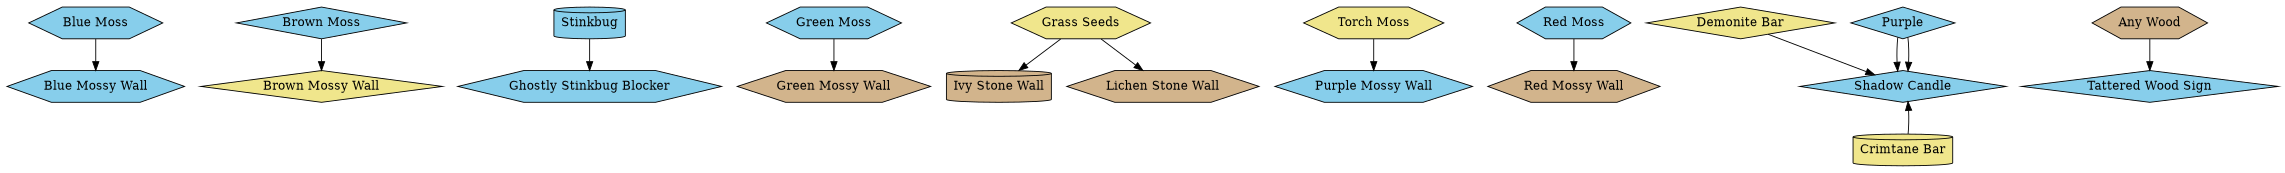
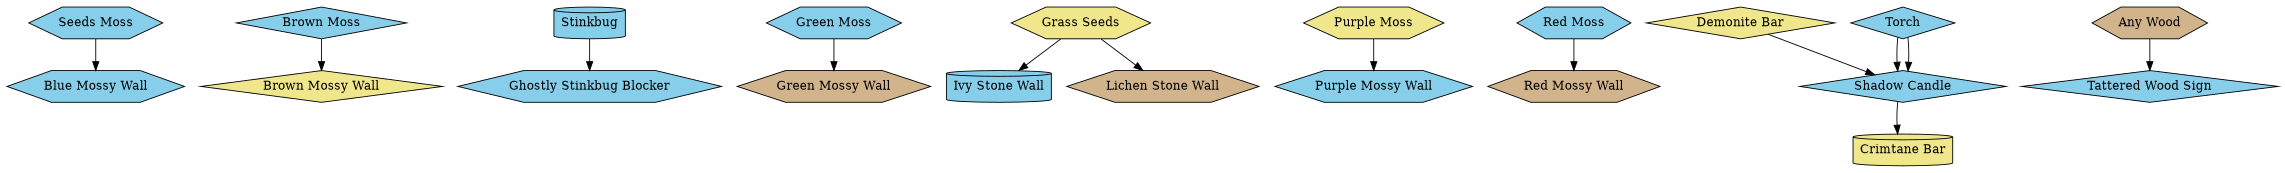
(96, 23) -> (96, 23)
(1374, 23) -> (1374, 23)
(1903, 23) -> (1903, 23)
(999, 86) -> (999, 86)
(1909, 122) -> (1897, 113)
